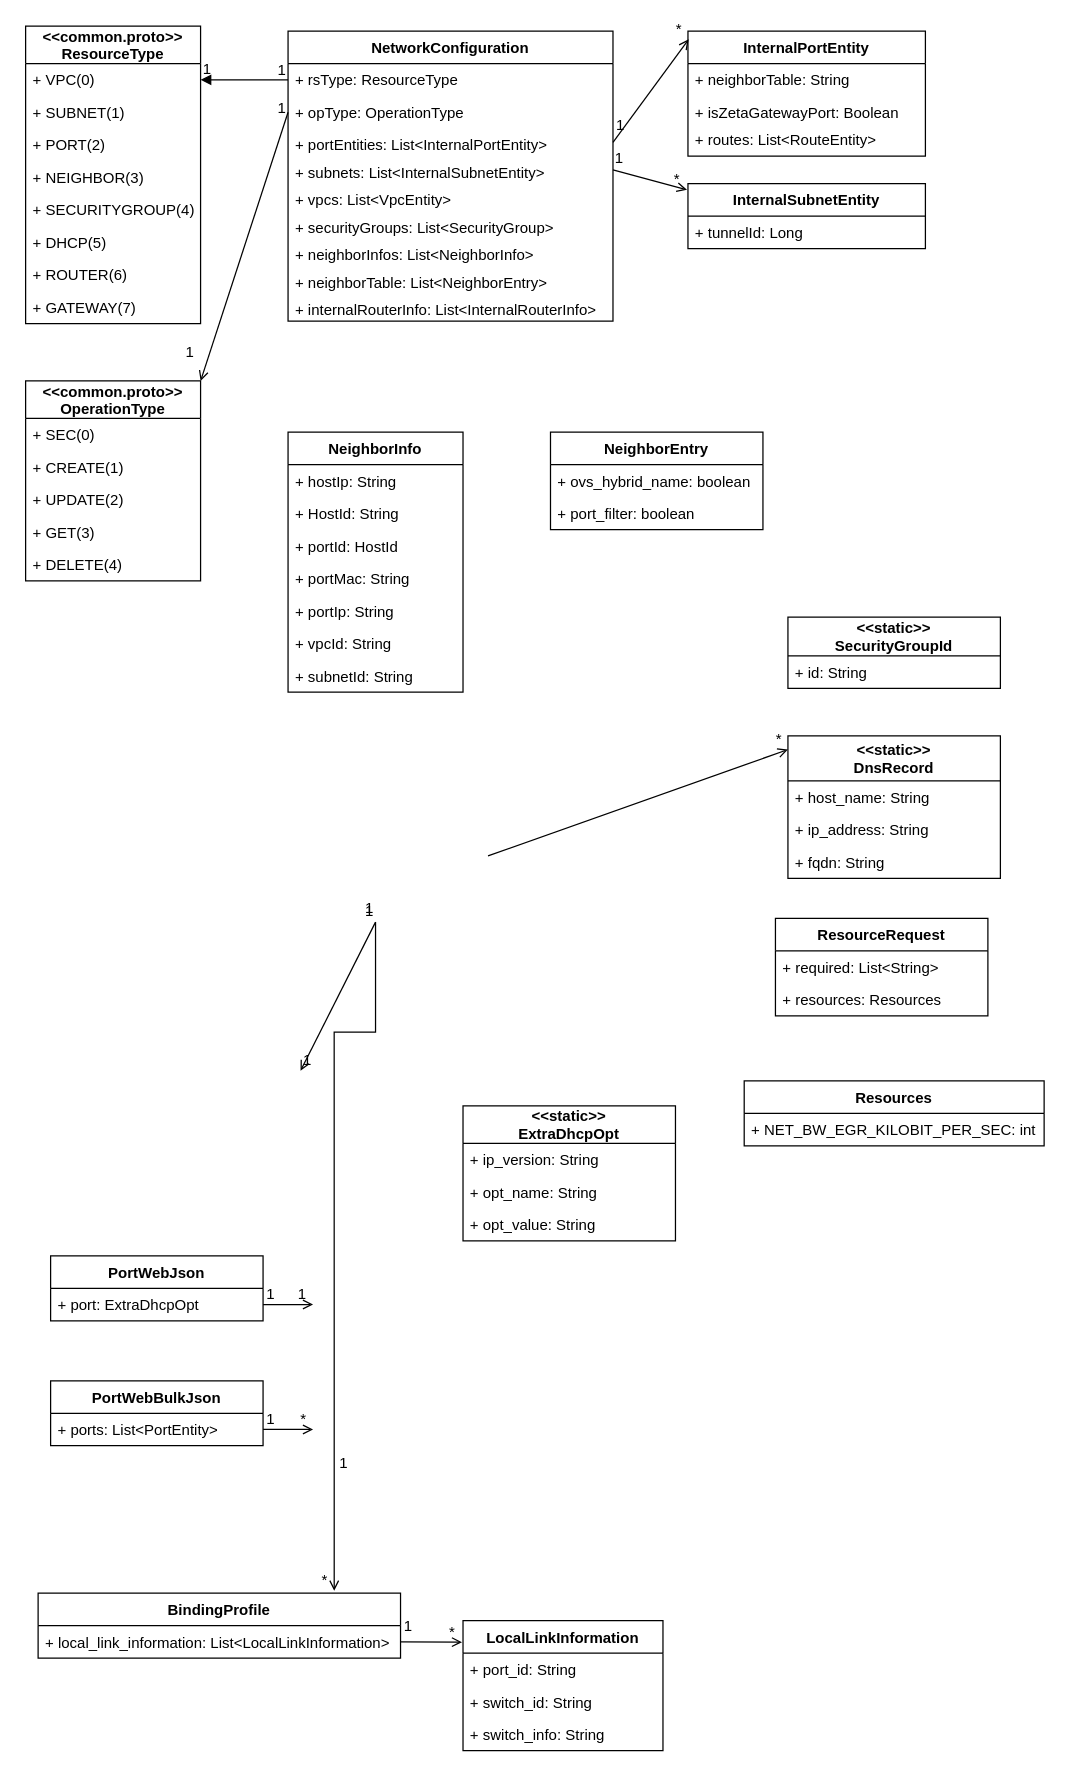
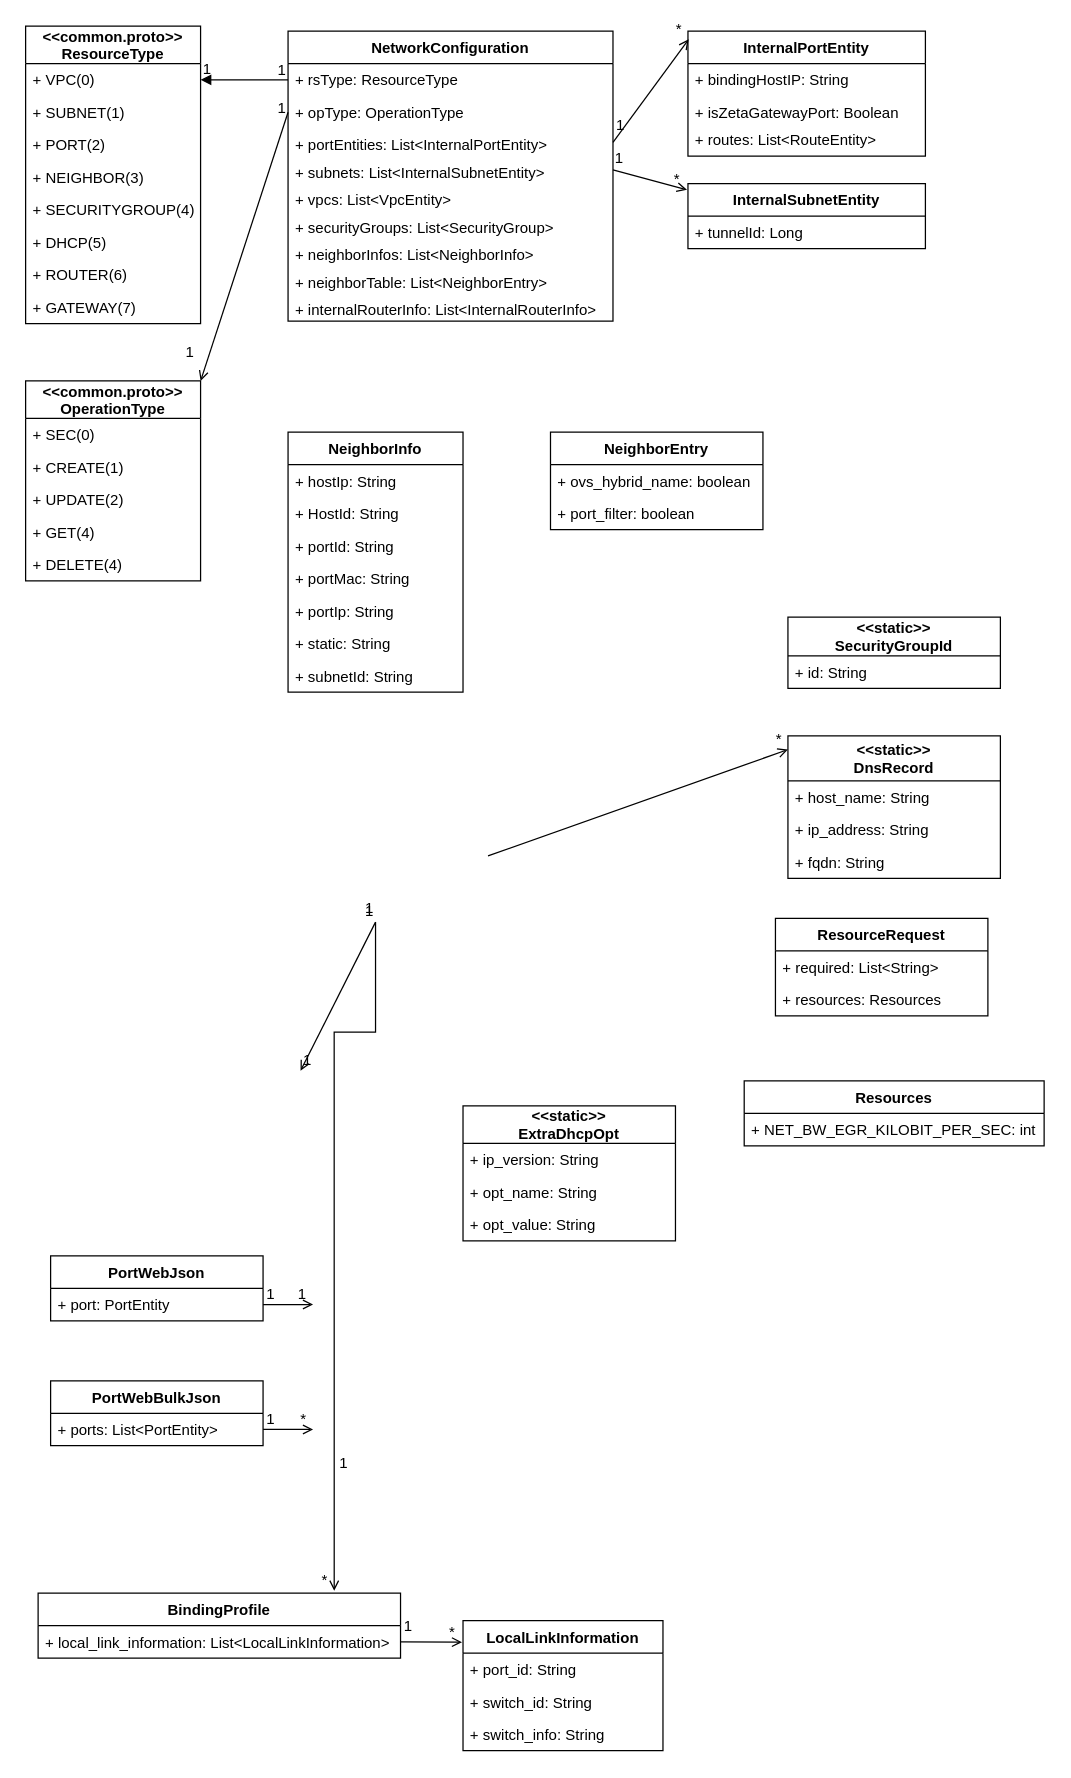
(780, 80) -> (780, 80)
(64, 533) -> (64, 533)
(356, 546) -> (354, 546)
(350, 644) -> (352, 644)
(136, 1305) -> (125, 1305)
